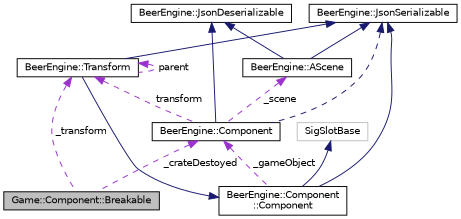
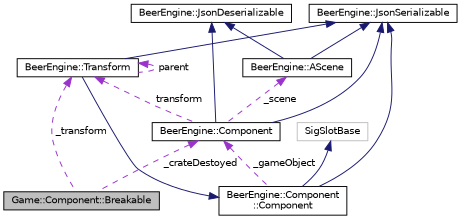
(341, 94) -> (341, 94)
